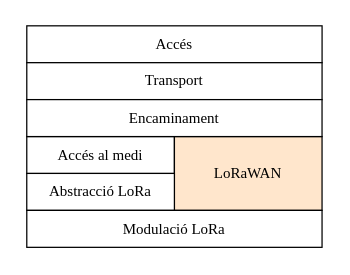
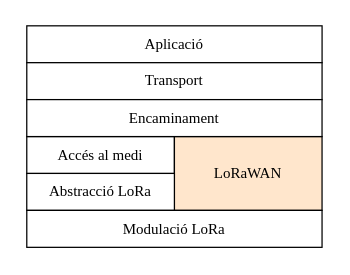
(174, 44) -> (174, 44)
